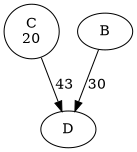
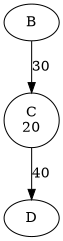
(89, 76) -> (32, 62)
(65, 85) -> (41, 174)
